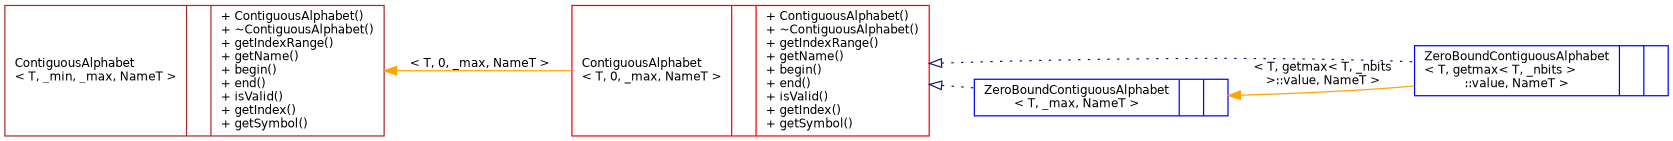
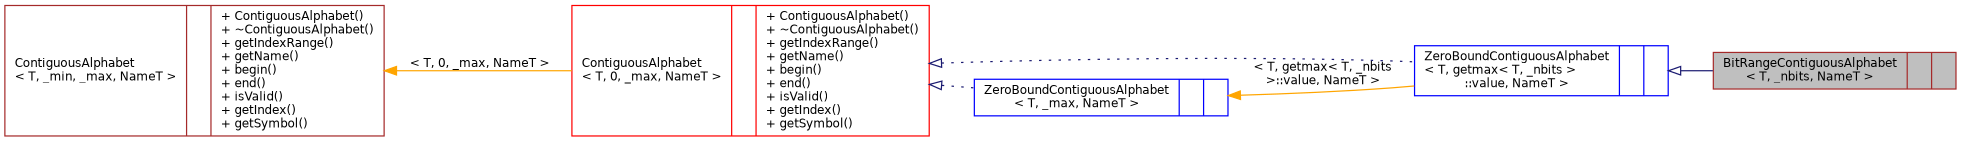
none -> (1835, 71)
